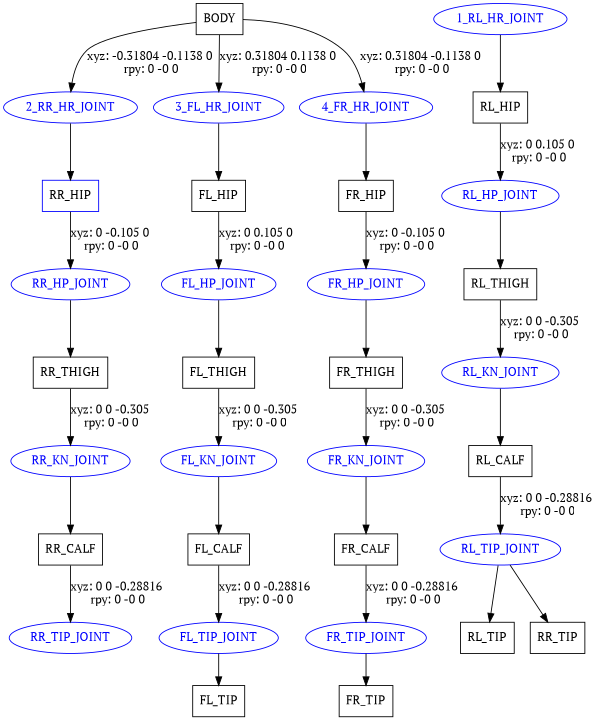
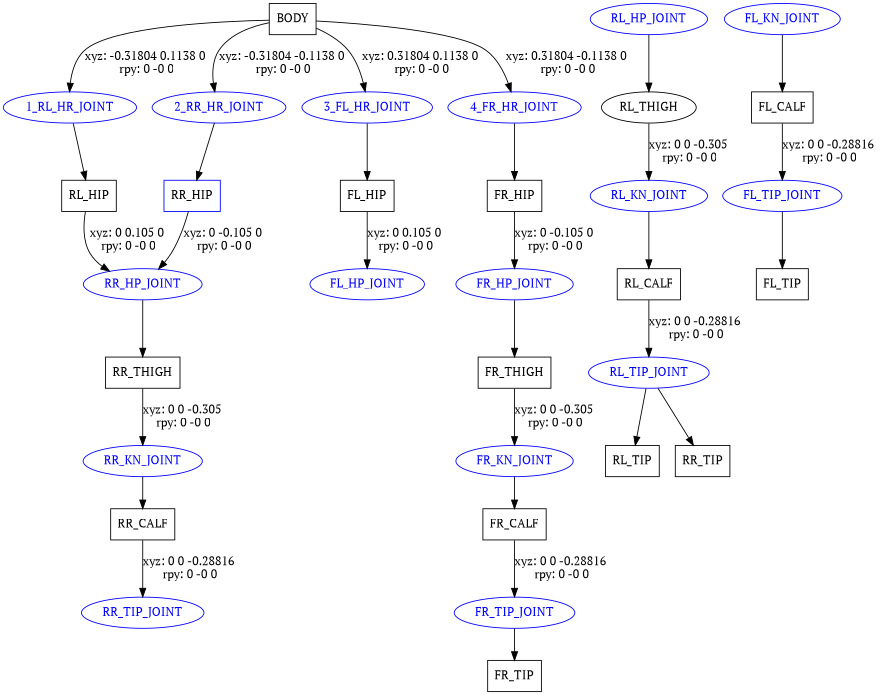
none -> (157, 28)
(500, 147) -> (86, 242)
(500, 284) -> (649, 107)
(219, 373) -> none
